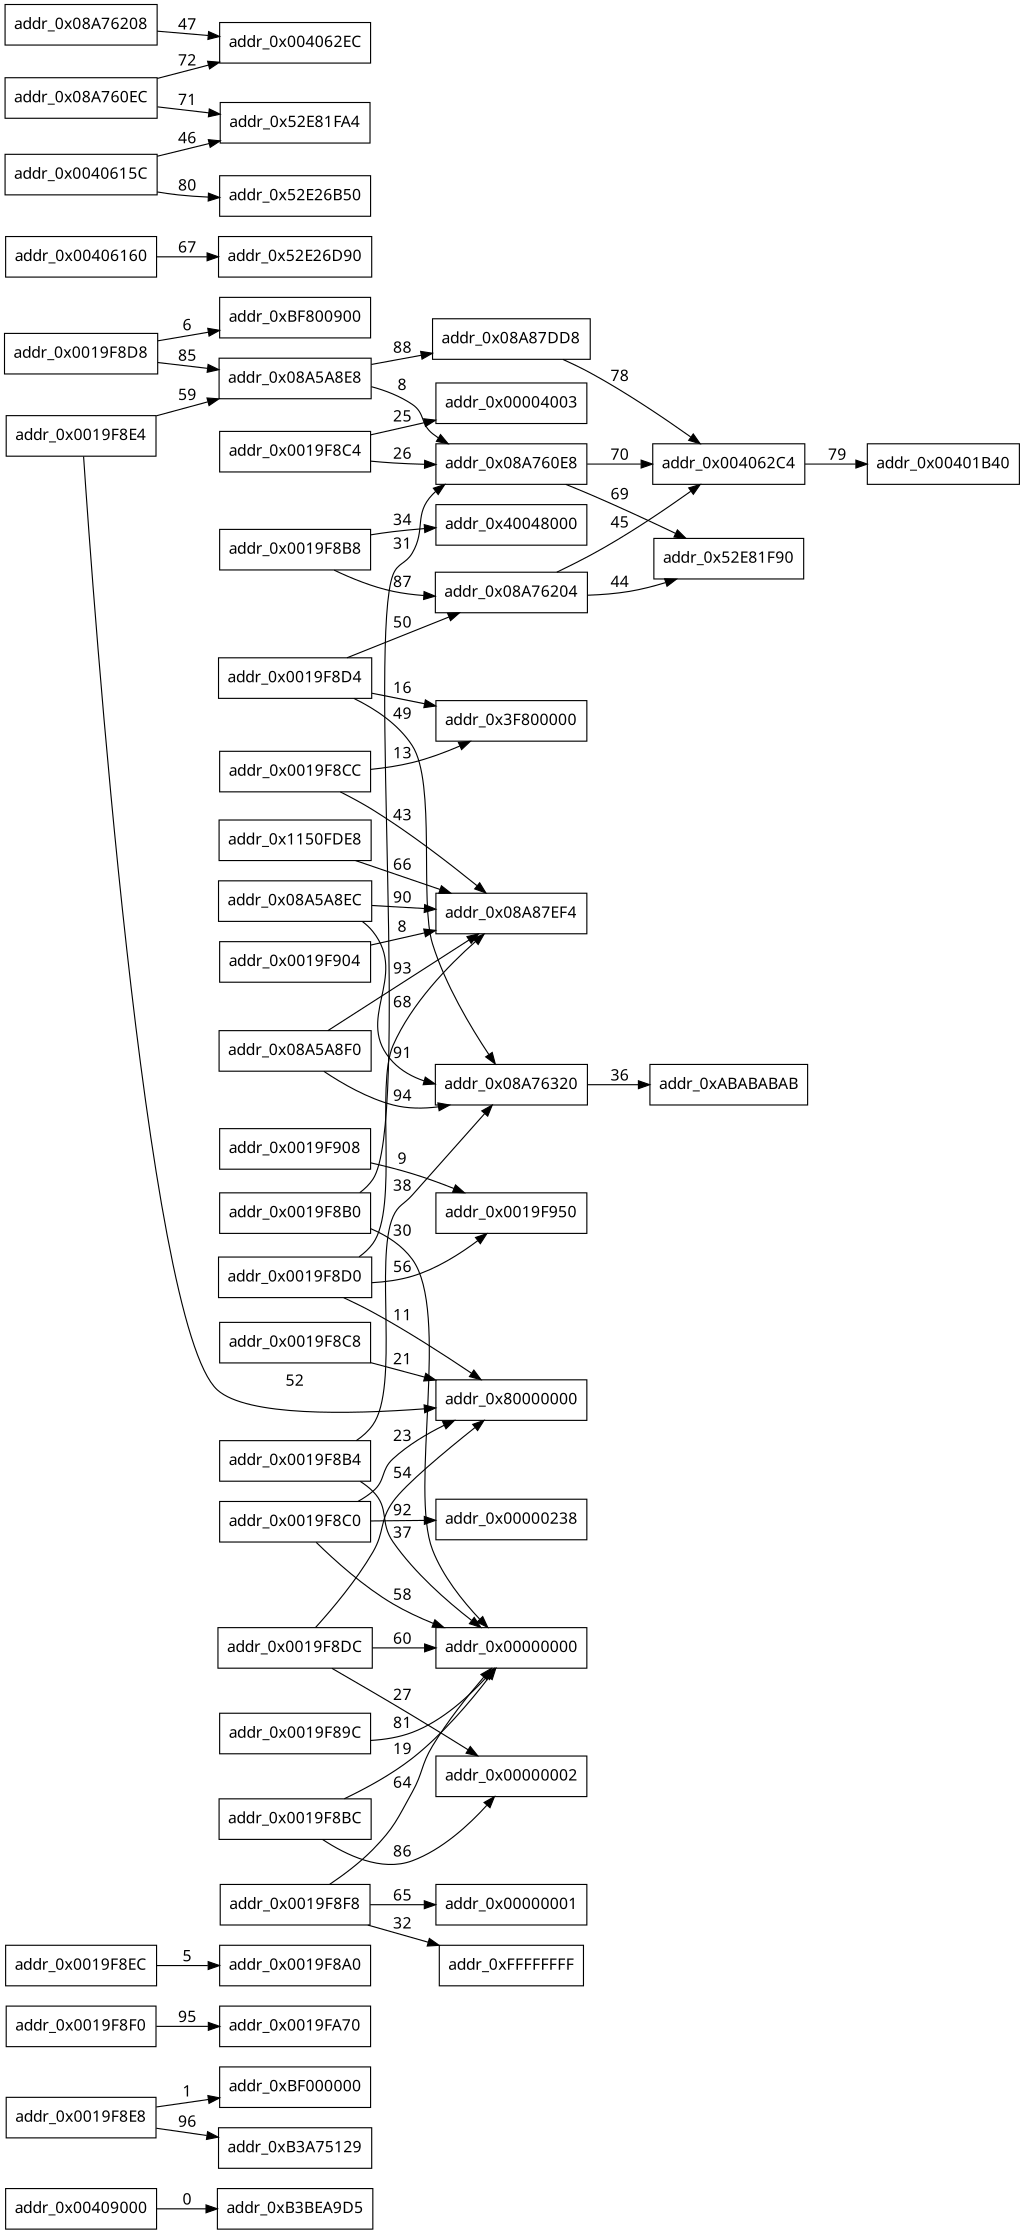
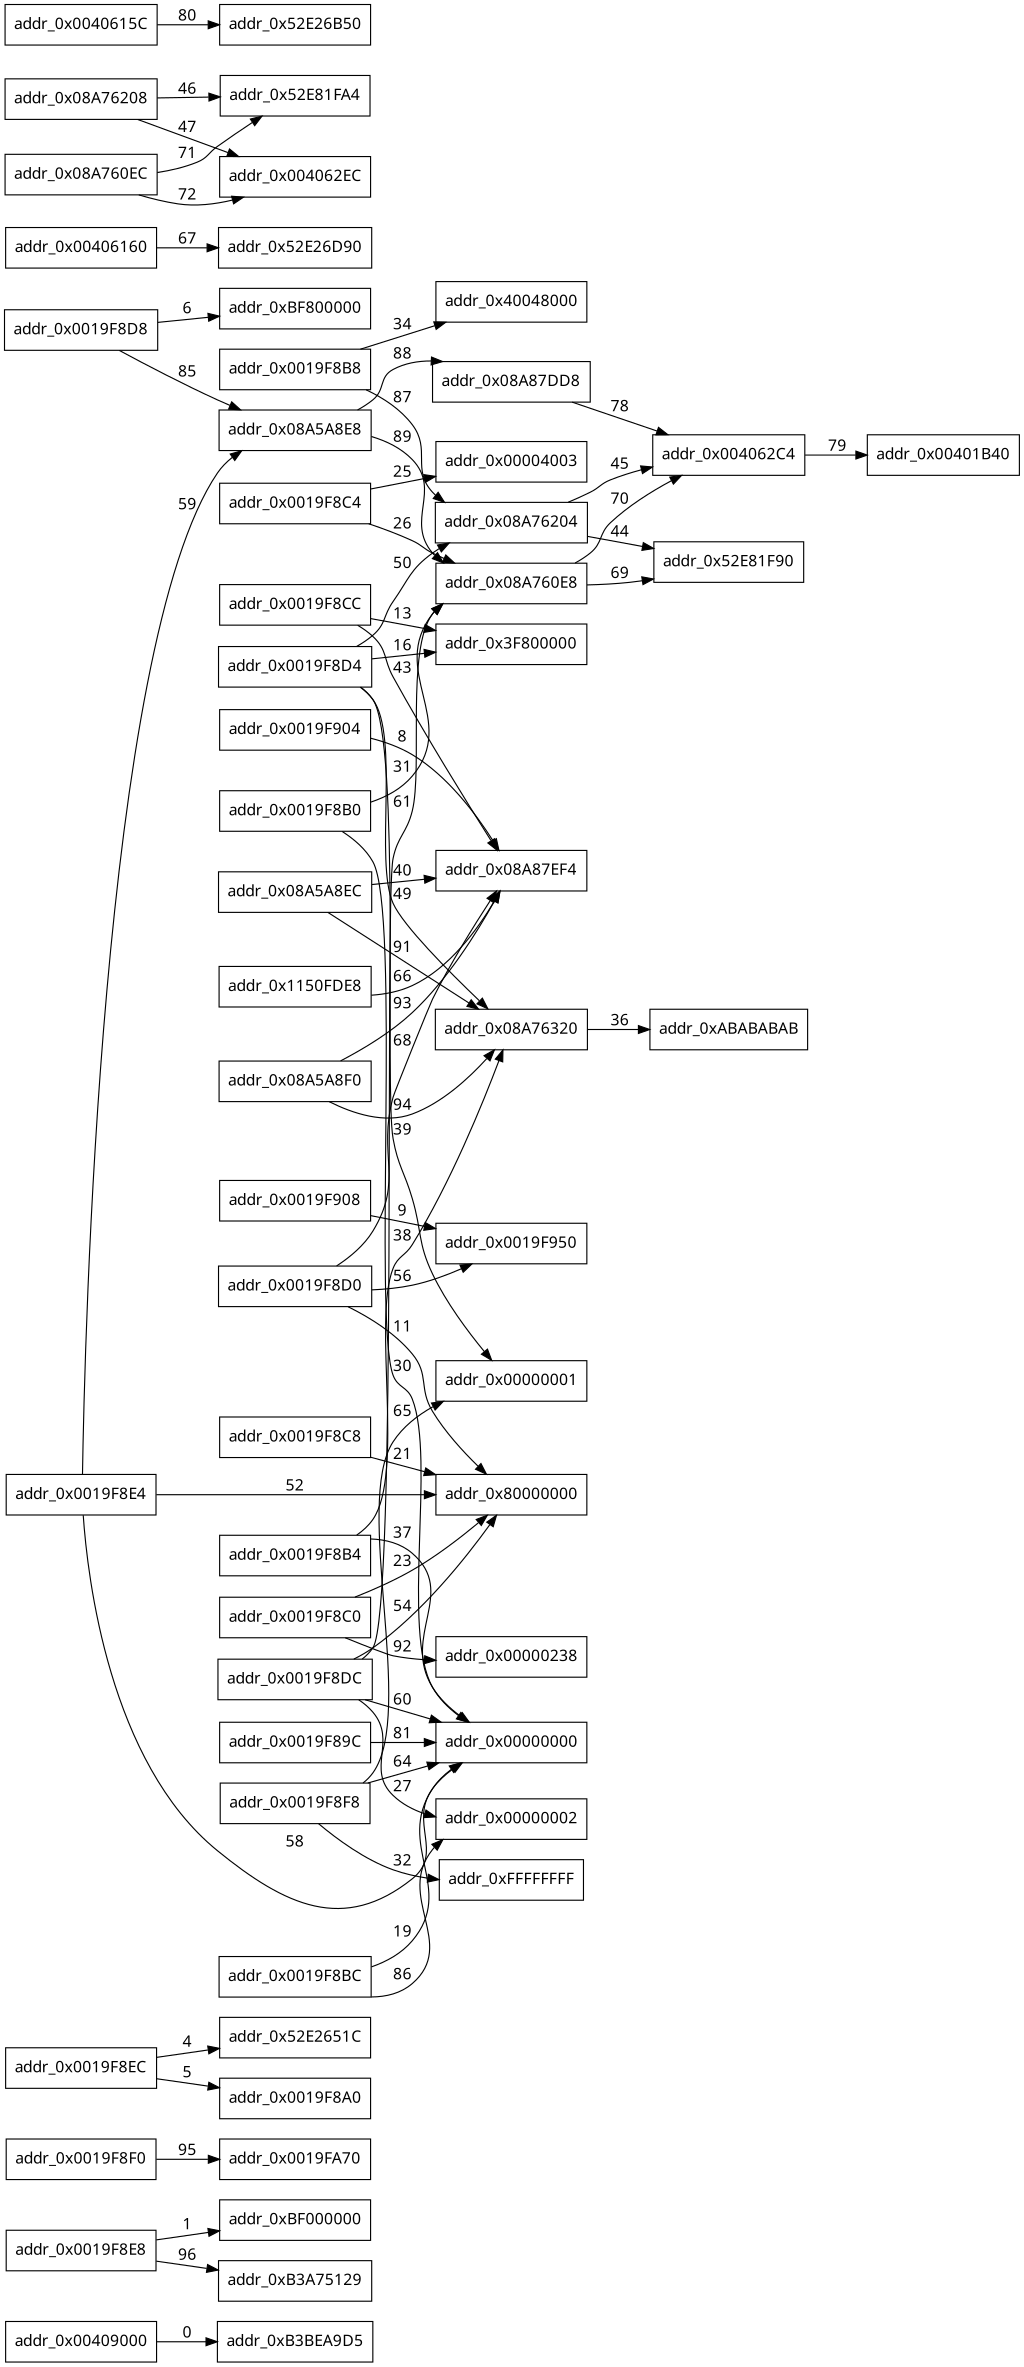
(183, 150) -> (183, 98)
(295, 318) -> (295, 309)
(403, 386) -> (403, 438)
(403, 898) -> (403, 871)
none -> (389, 1134)
none -> (400, 1165)
(371, 1589) -> (207, 1841)
none -> (295, 2038)
